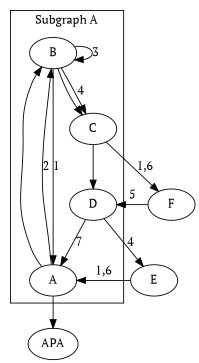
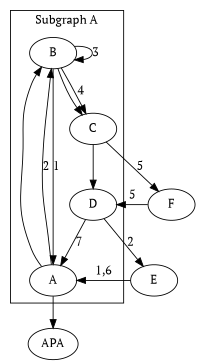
(145, 167) -> (140, 167)
(131, 243) -> (131, 243)
